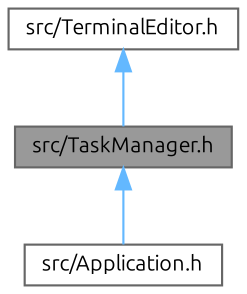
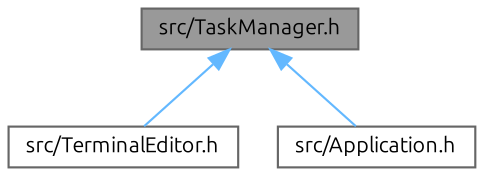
(123, 99) -> (179, 95)
